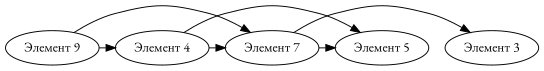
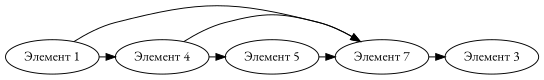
(52, 48) -> (52, 57)
(322, 48) -> (322, 57)
